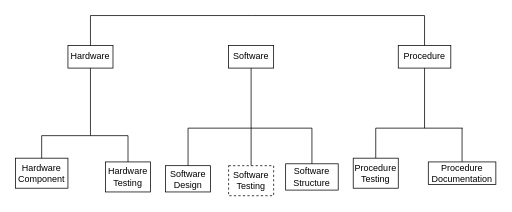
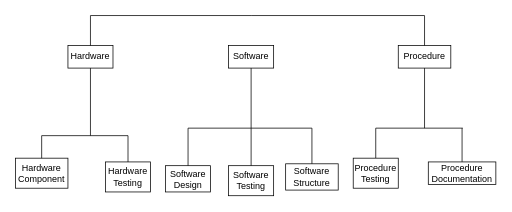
(251, 180) -> (251, 180)
